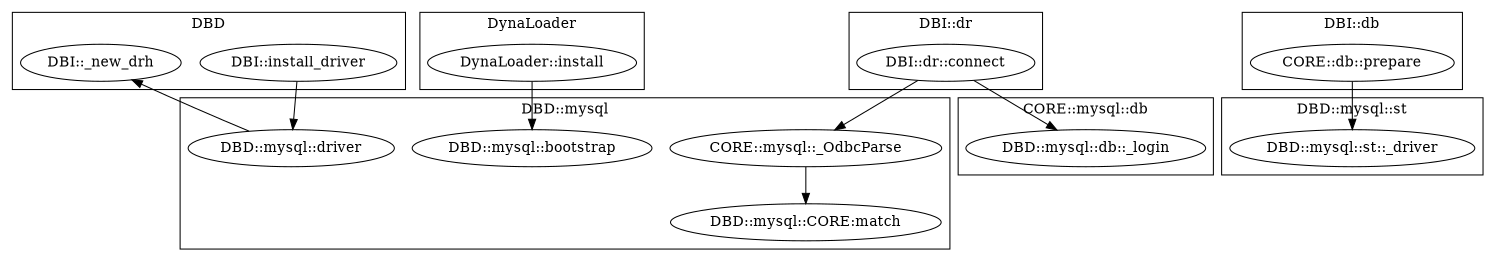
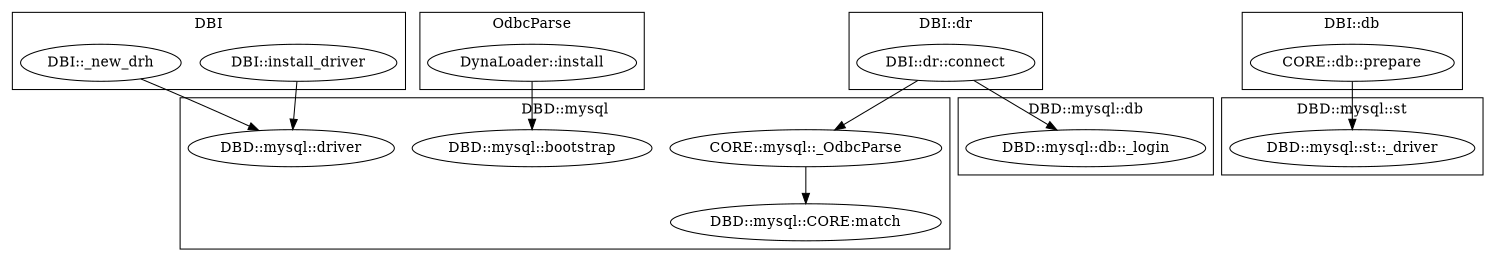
(209, 24) -> (209, 24)
(532, 24) -> (532, 24)
(195, 108) -> (201, 104)
(1086, 110) -> (1086, 110)
